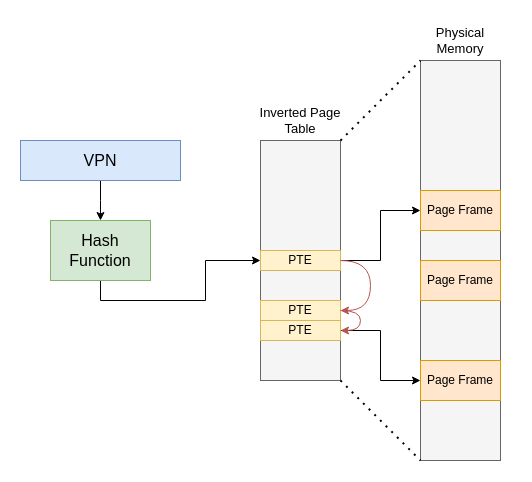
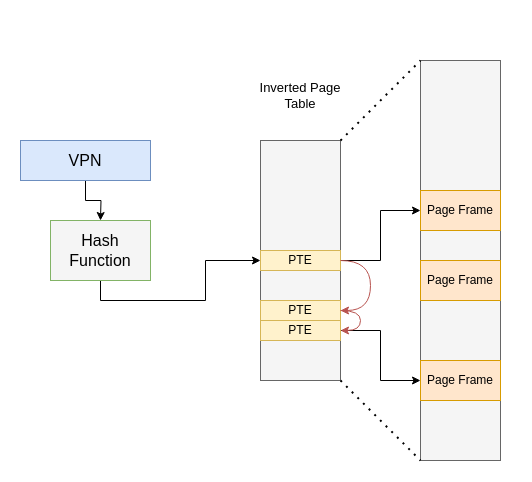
(461, 41) -> none
(301, 121) -> (301, 96)
(101, 161) -> (86, 161)
(101, 251) -> (101, 251)
